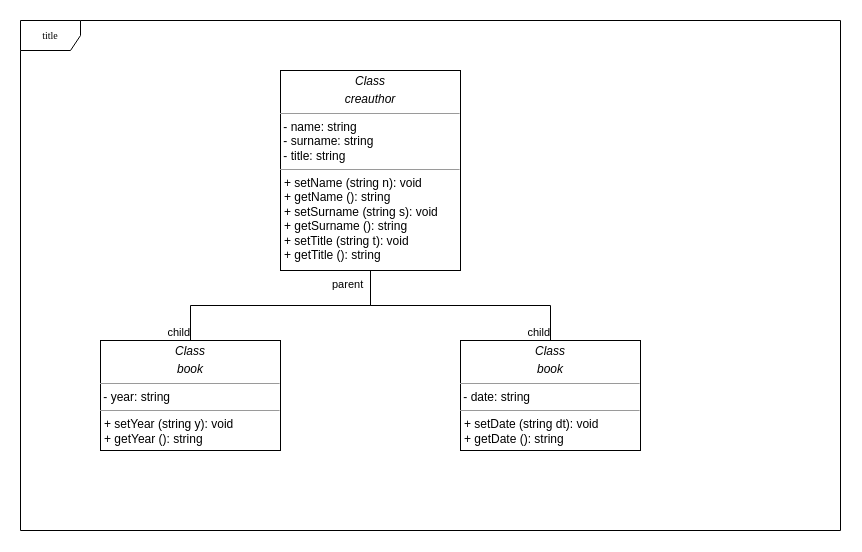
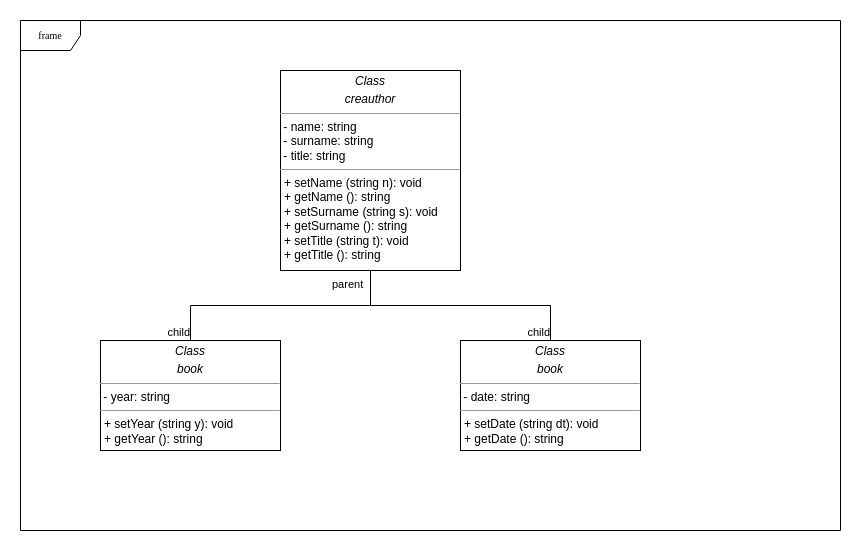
(51, 36) -> (51, 36)
